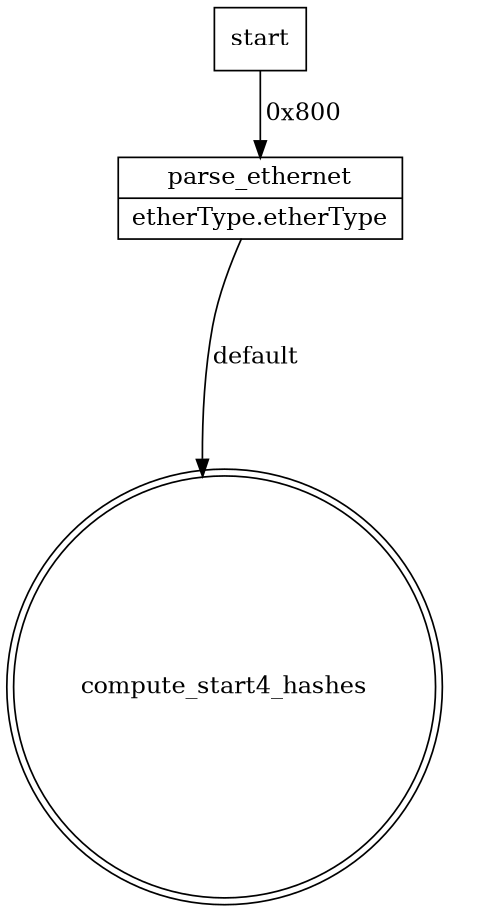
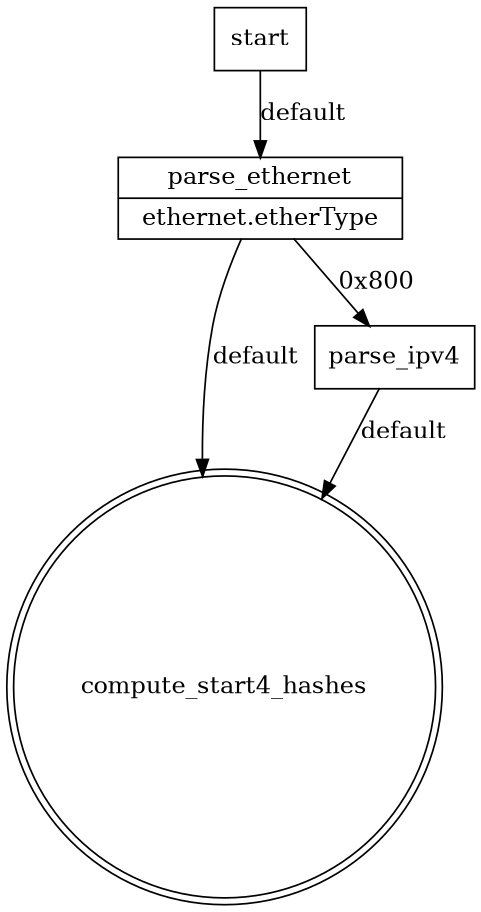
(304, 114) -> (304, 114)
(260, 218) -> (260, 218)
none -> (395, 357)
